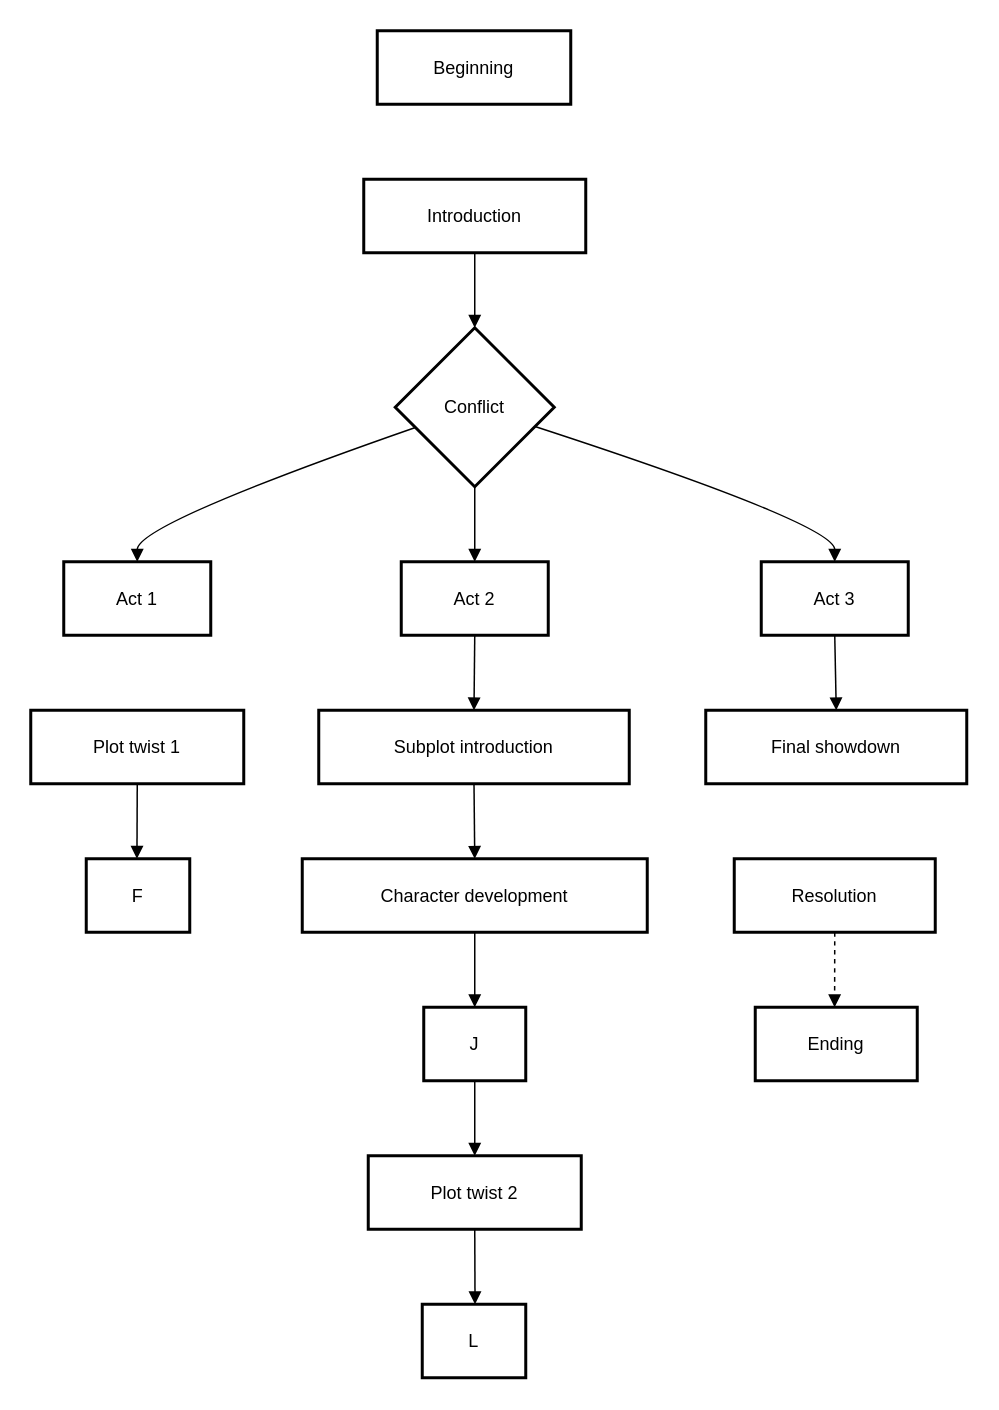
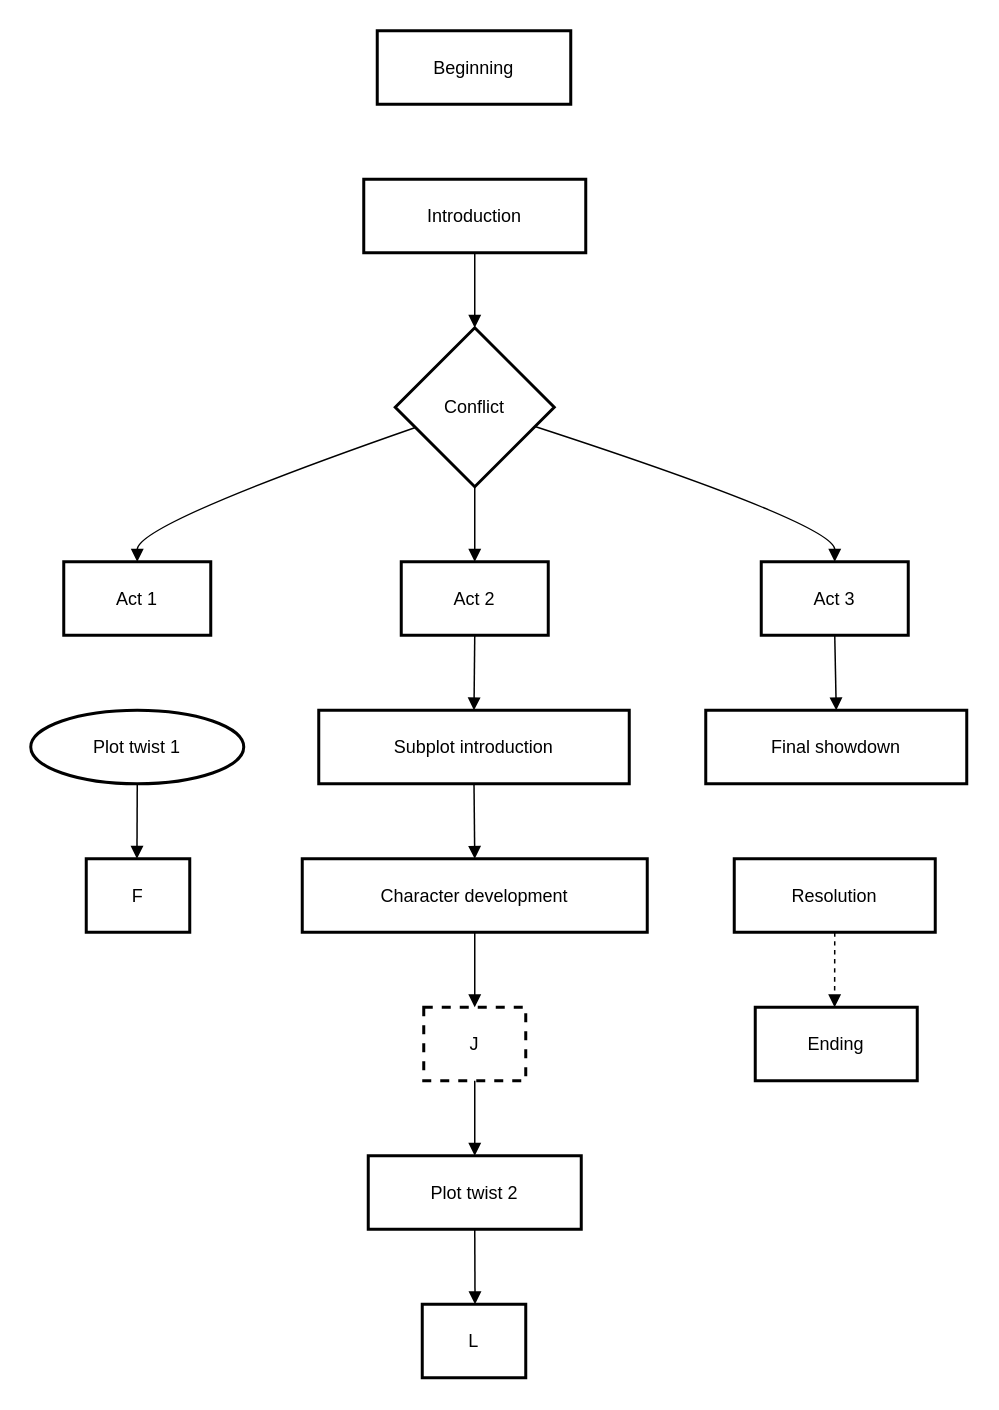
(137, 747) -> (137, 747)
(475, 1044) -> (475, 1044)
